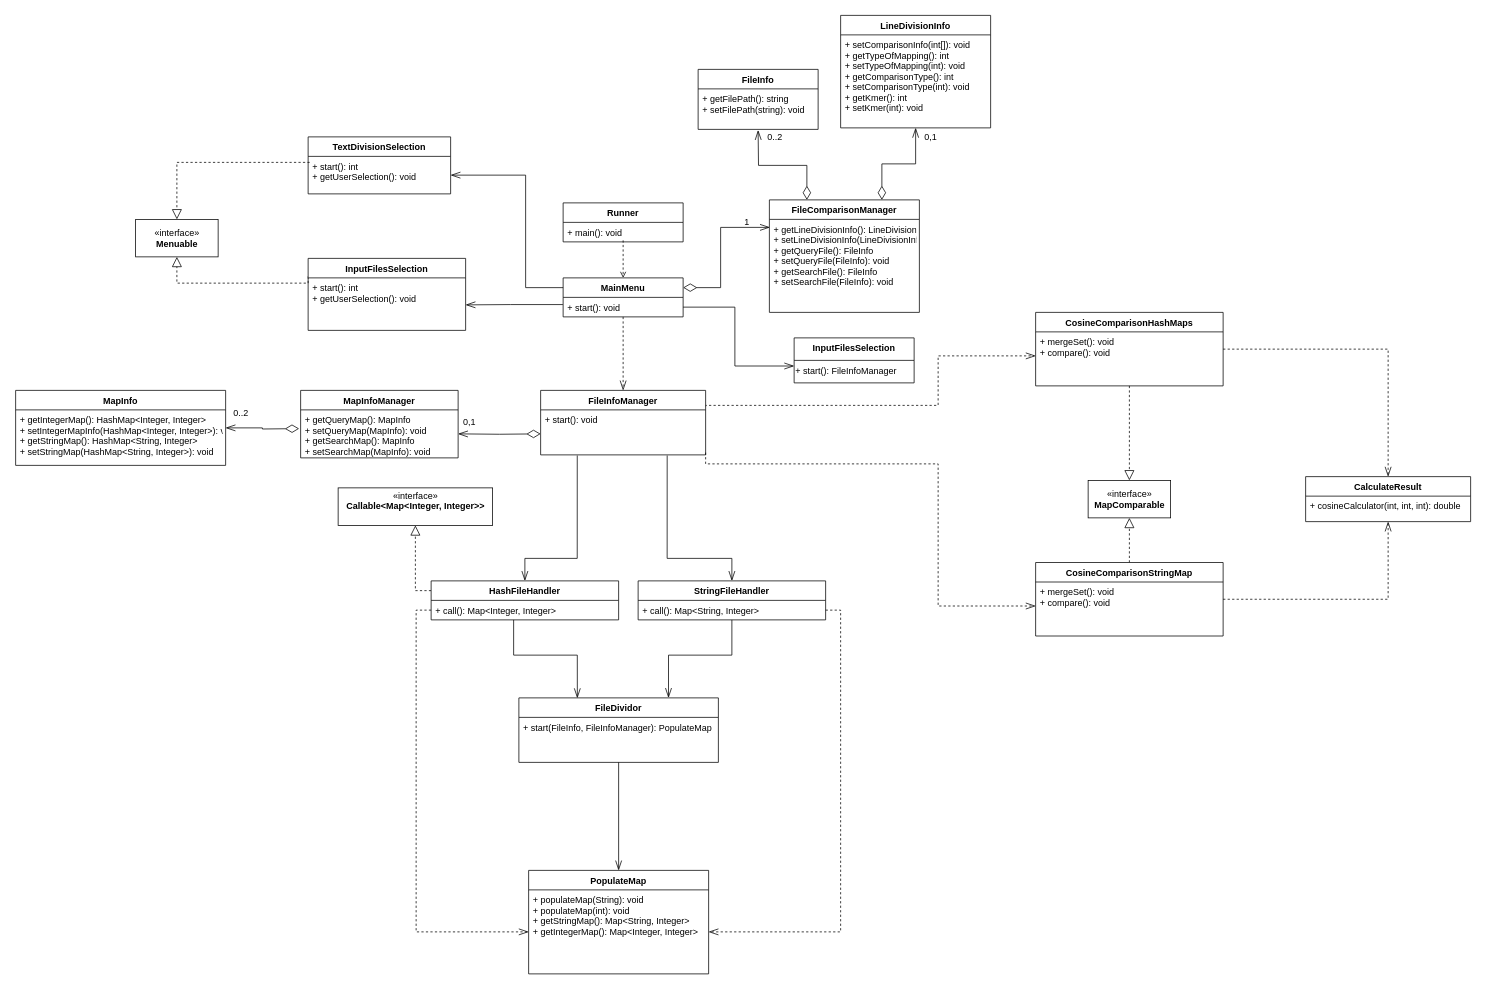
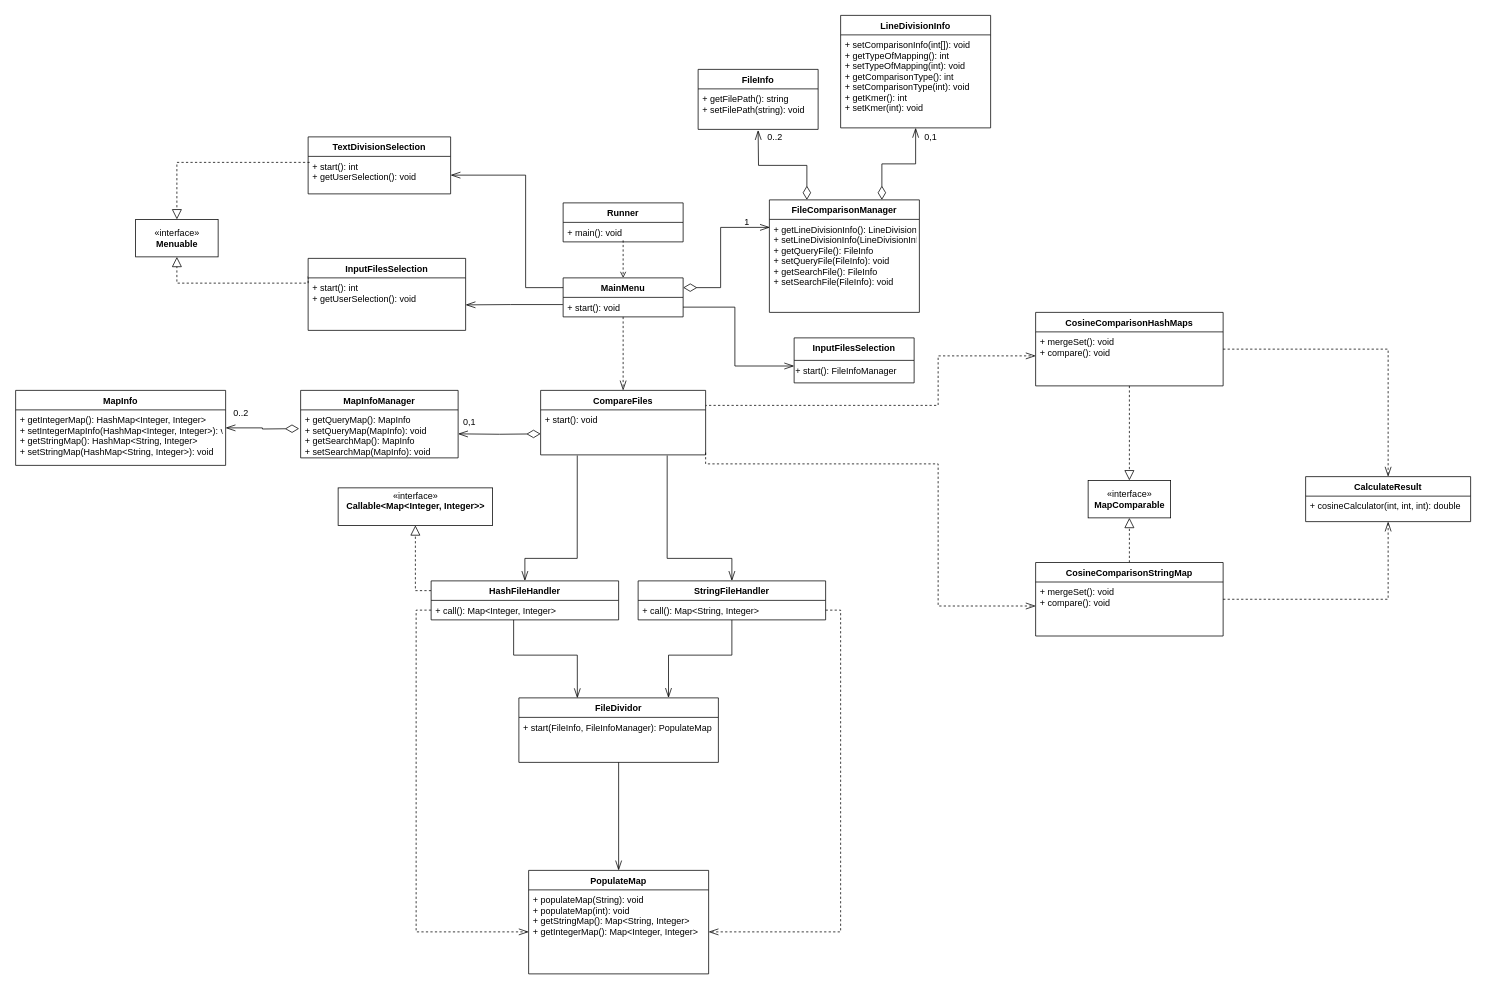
(623, 401) -> (623, 401)
